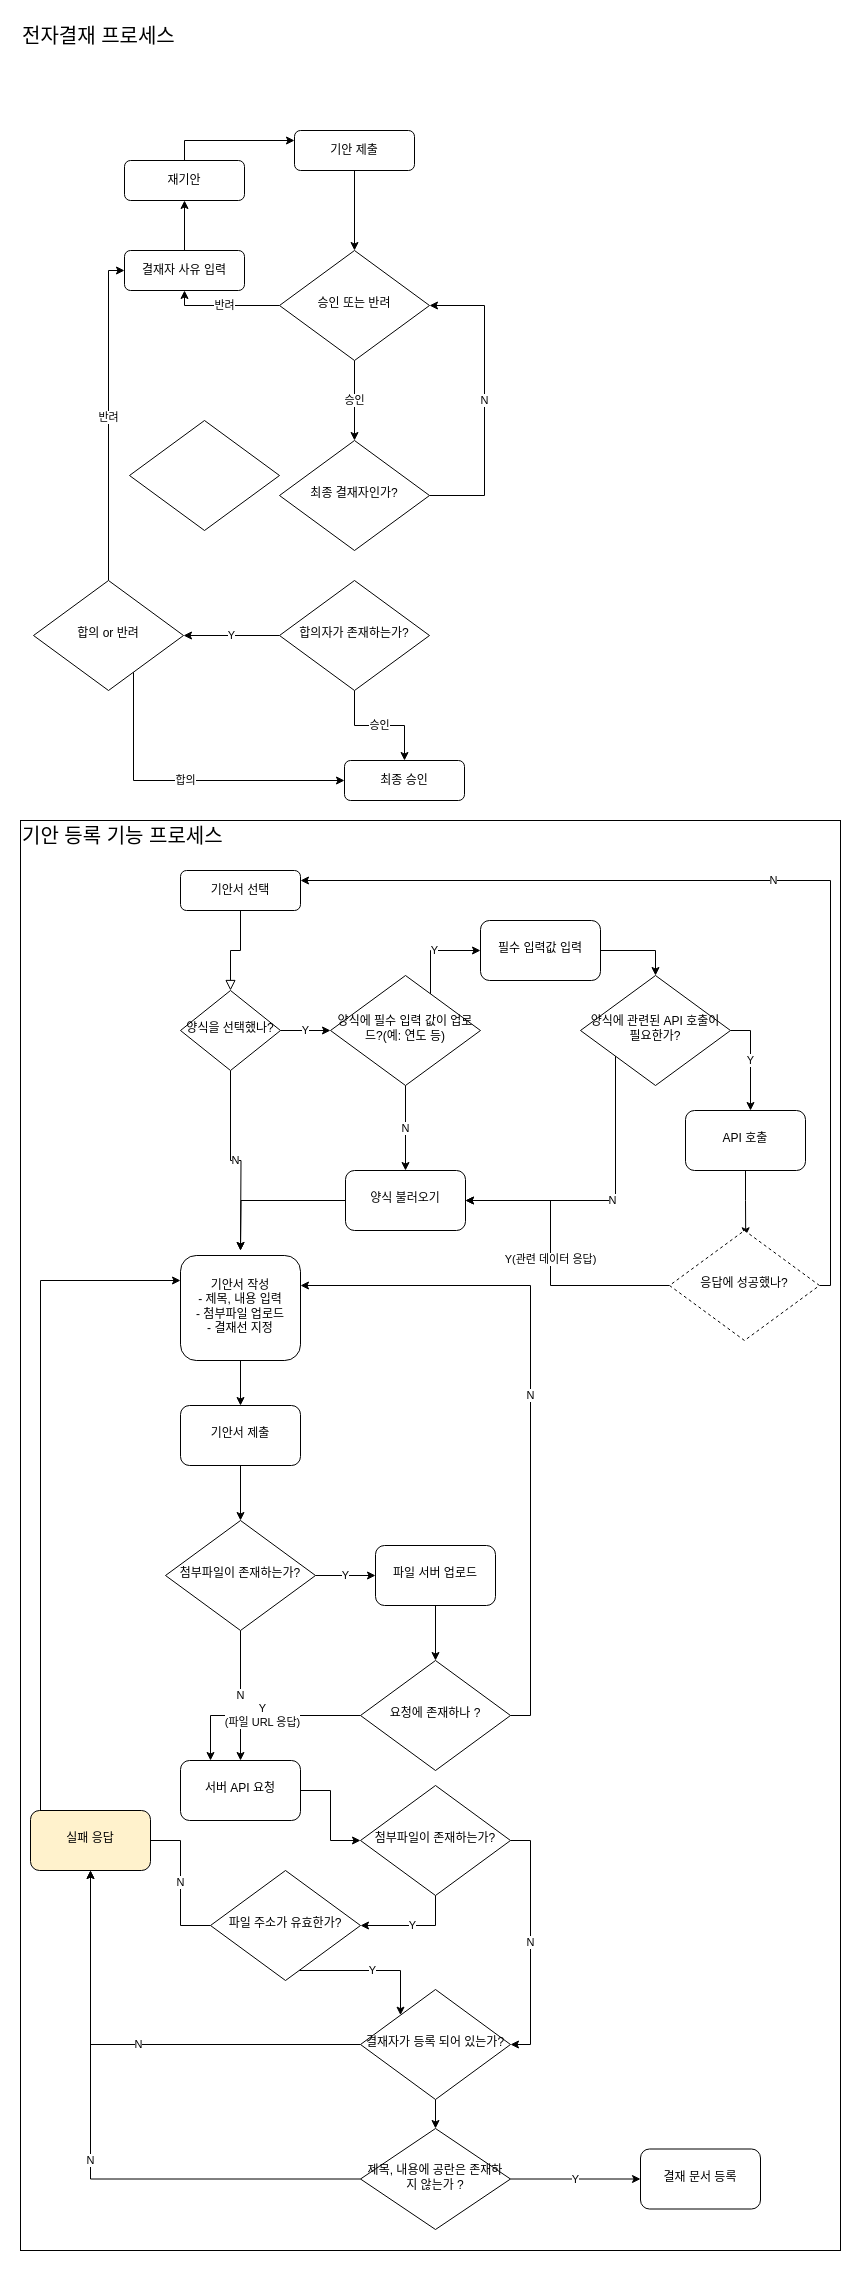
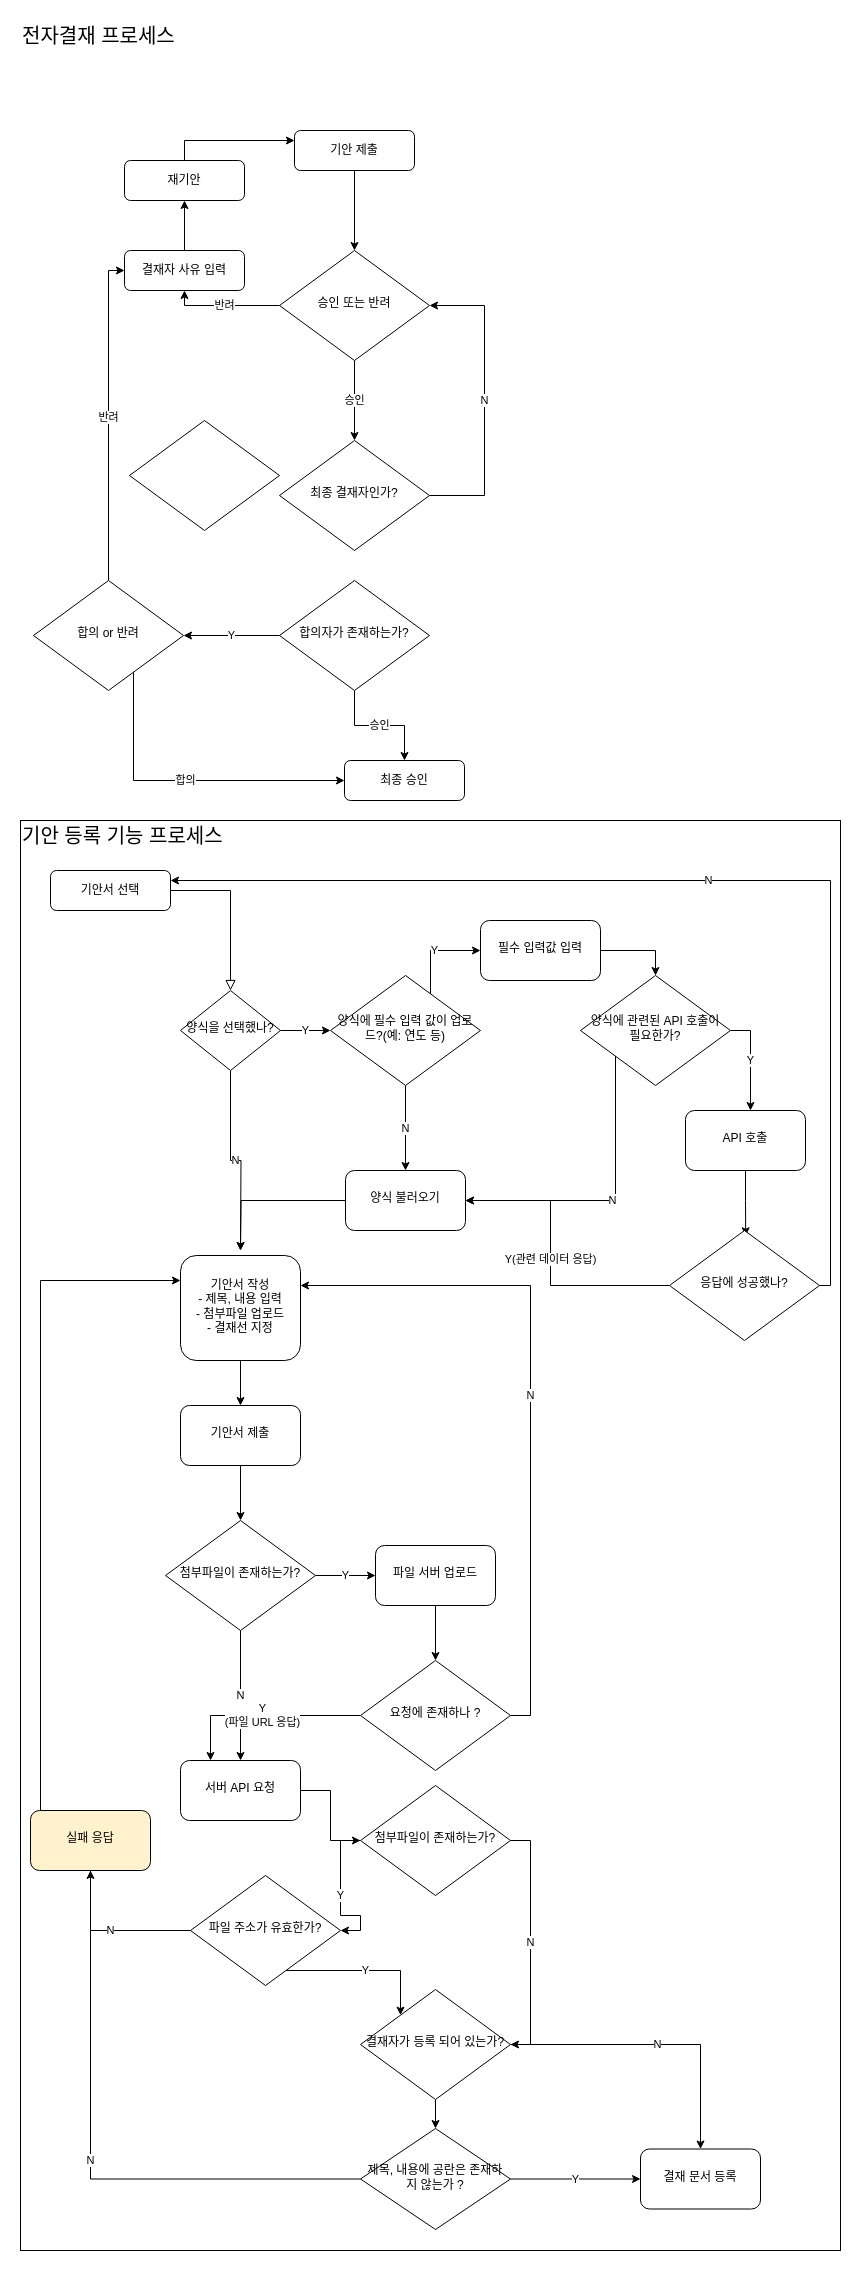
(241, 891) -> (111, 891)
(745, 1286) -> (745, 1286)
(286, 1926) -> (266, 1931)
(227, 2045) -> (665, 2045)
